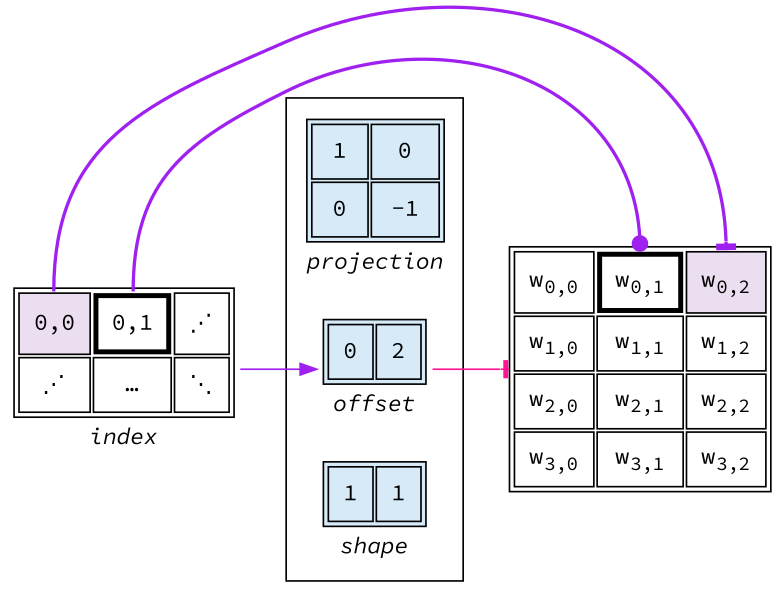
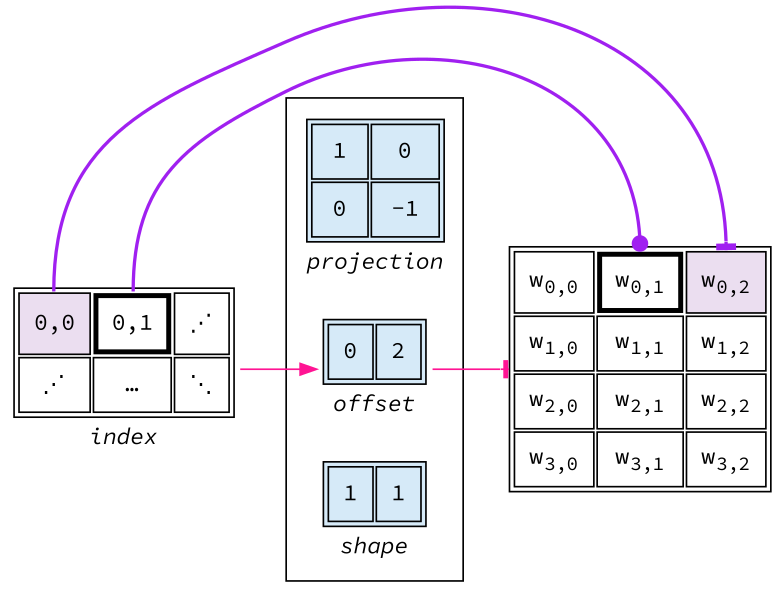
(270, 369) -> (270, 369)
